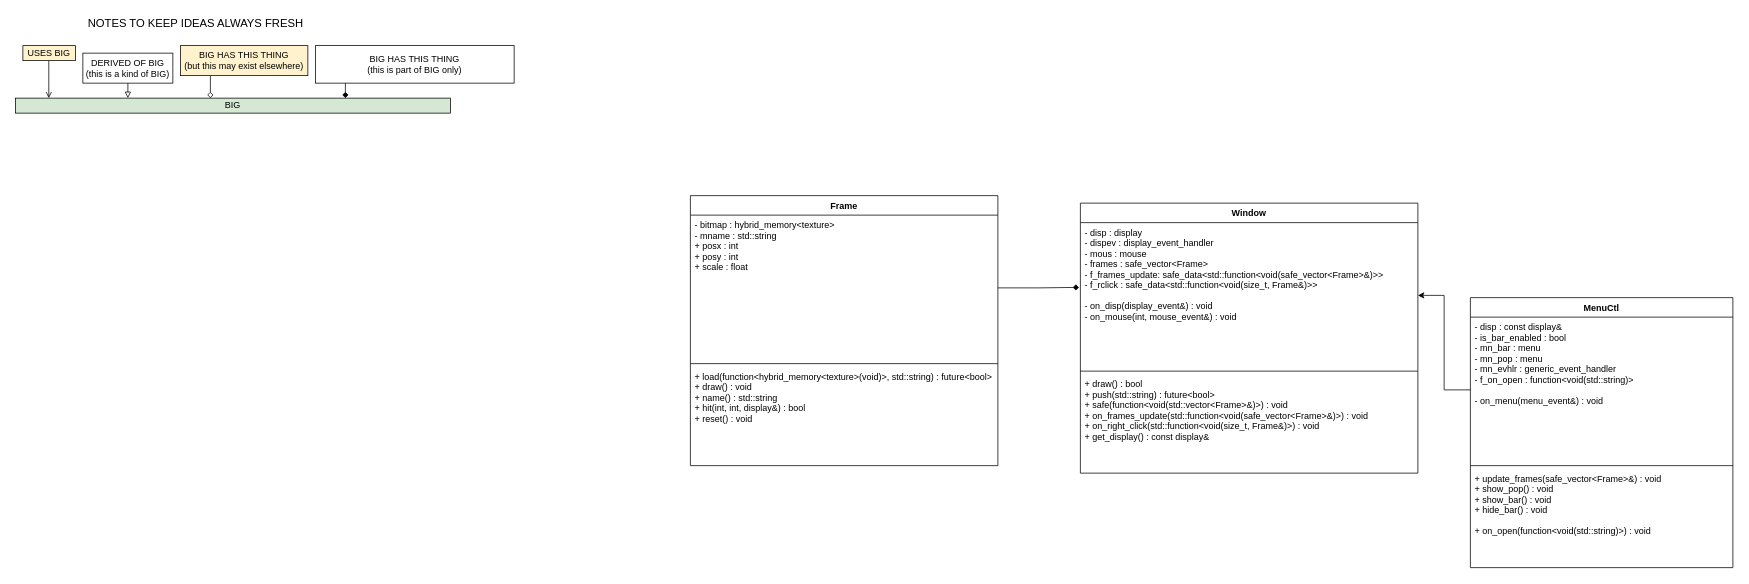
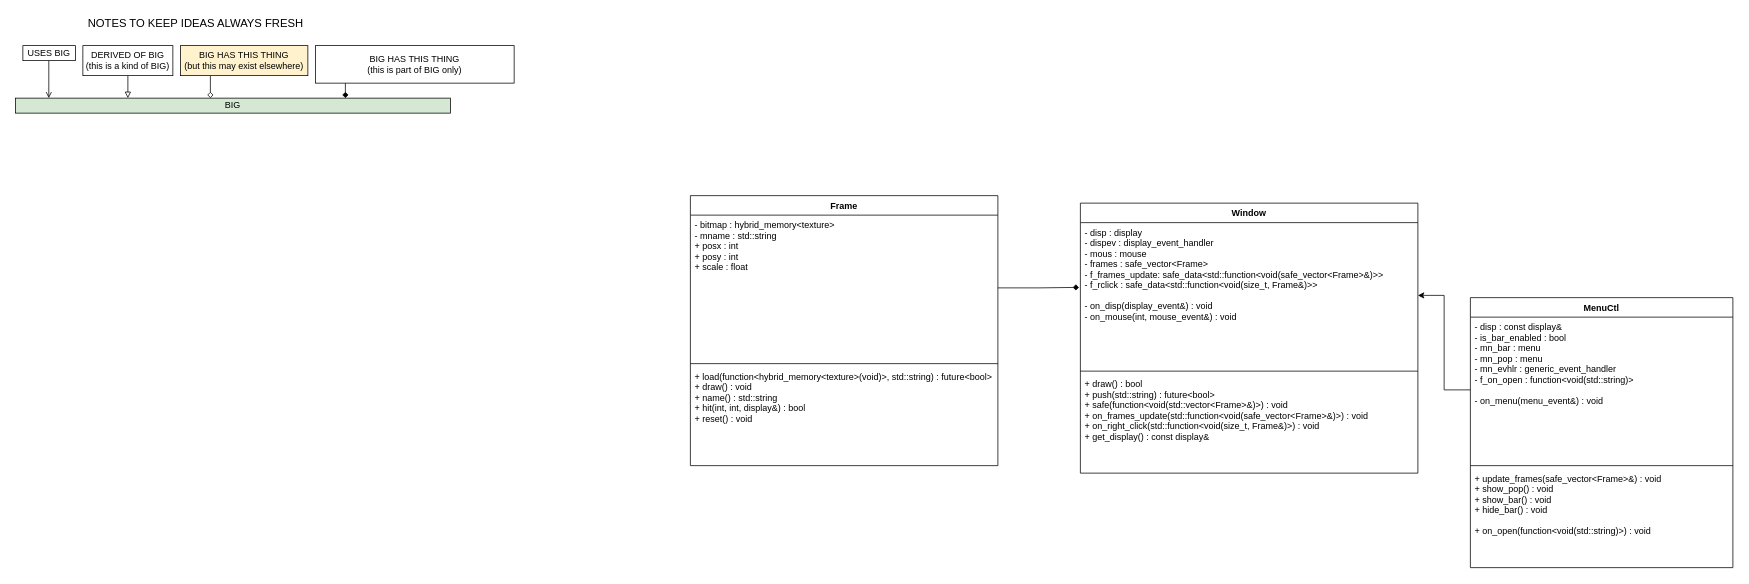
(49, 53) -> (49, 53)
(128, 68) -> (128, 60)
